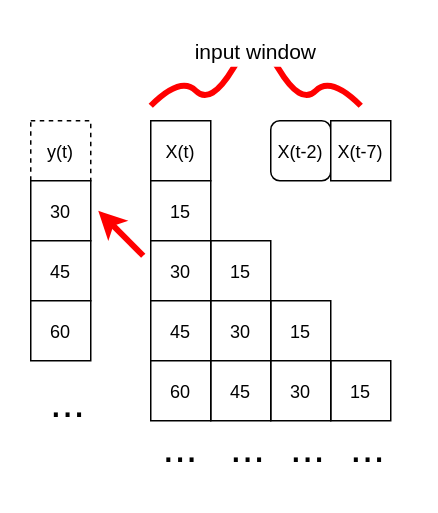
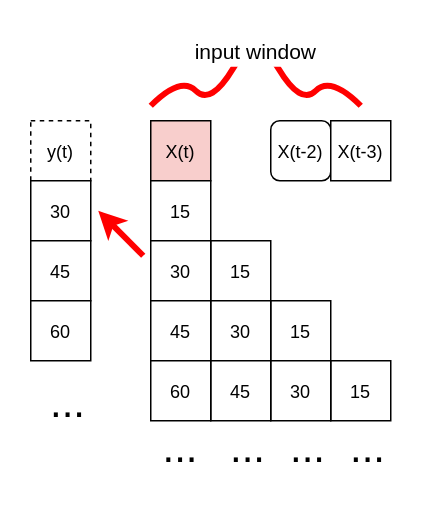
(181, 151) -> (181, 151)
(360, 152) -> (360, 152)
